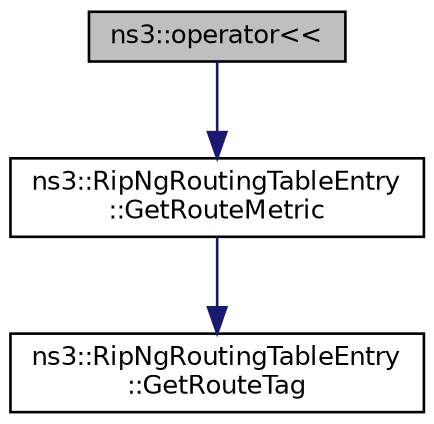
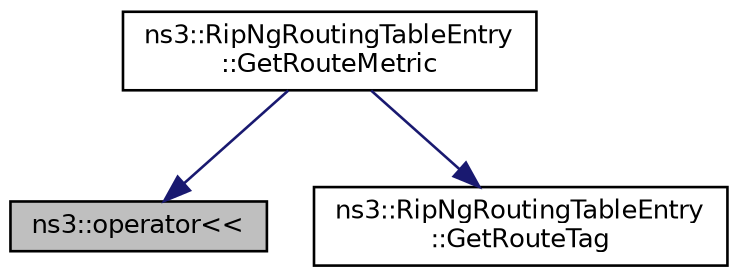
(217, 97) -> (236, 137)
